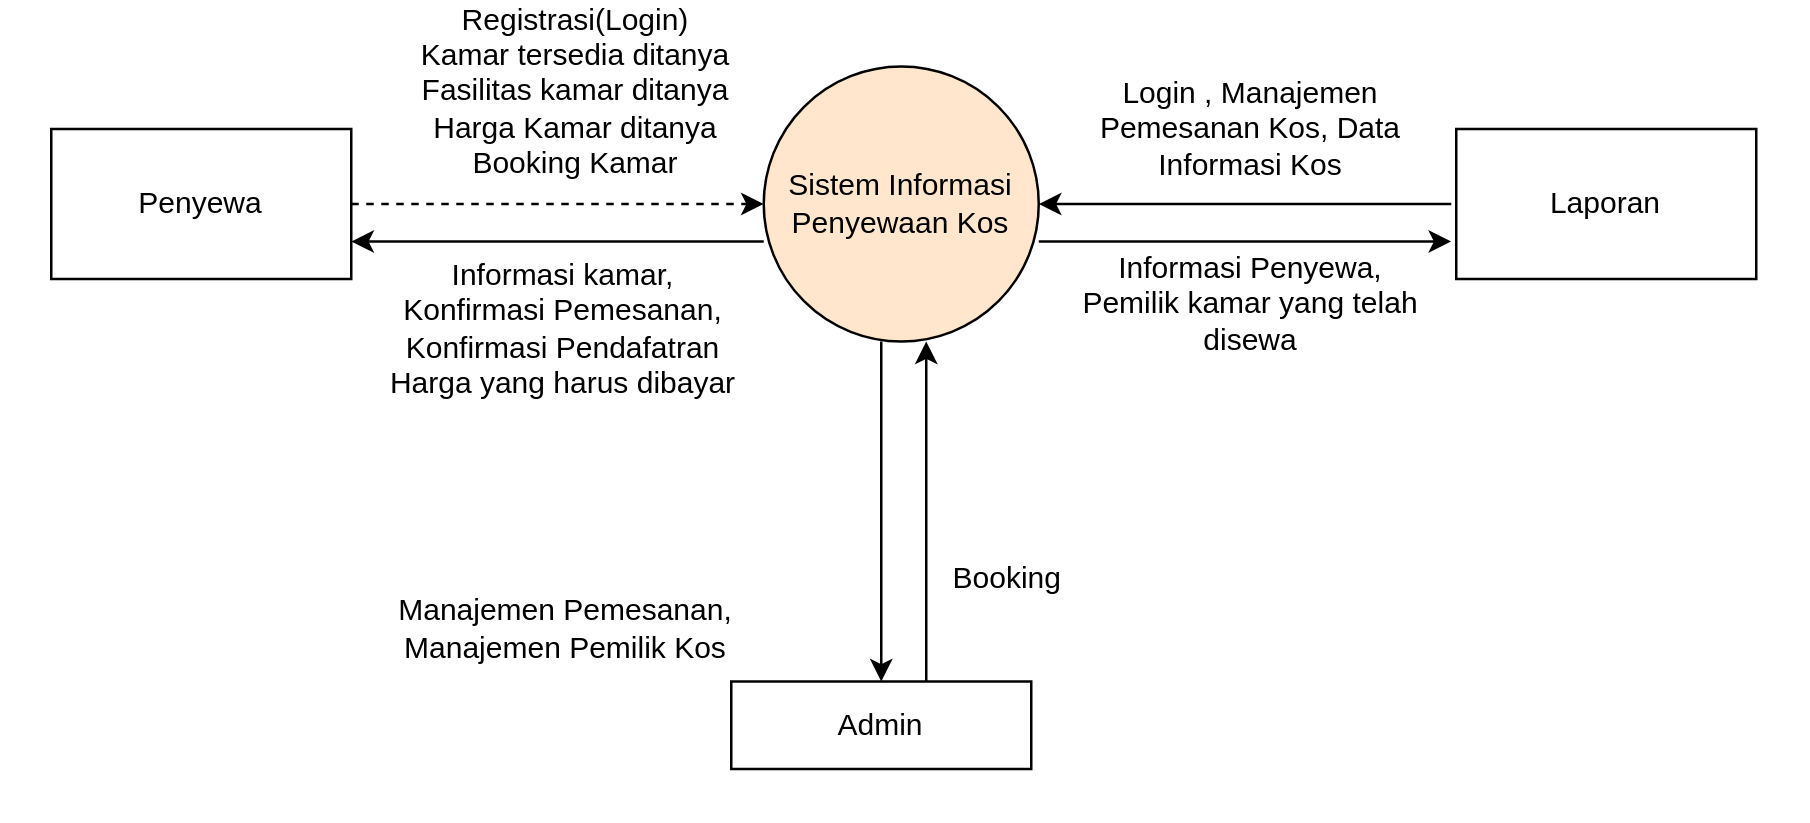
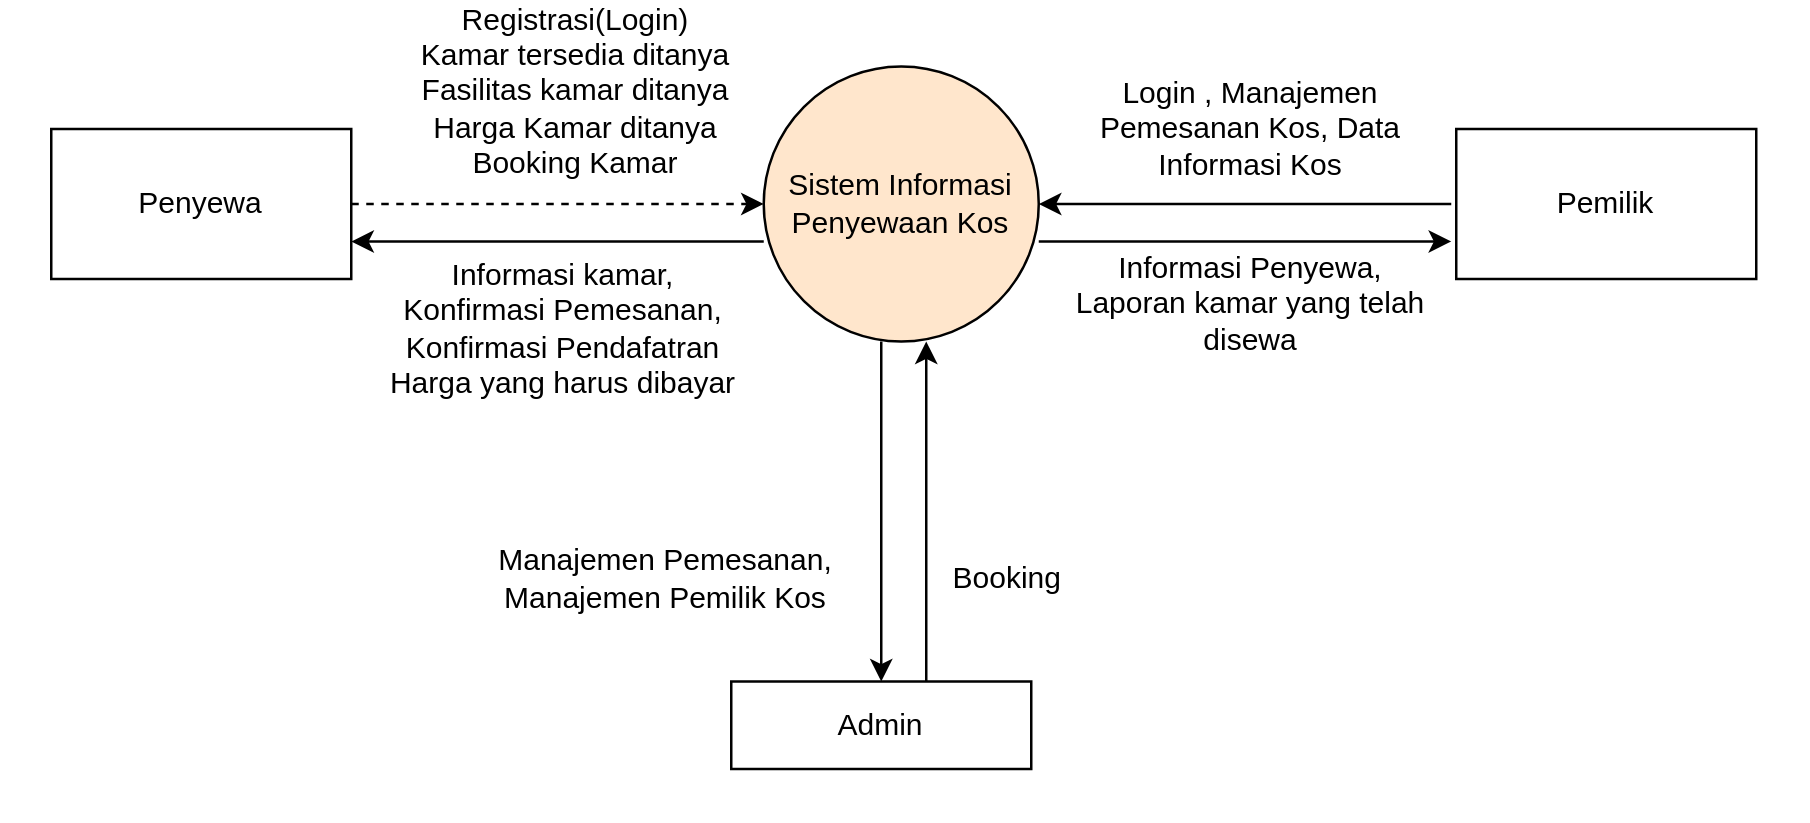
(1606, 204) -> (1606, 204)
(1251, 304) -> (1251, 304)
(566, 629) -> (666, 579)
